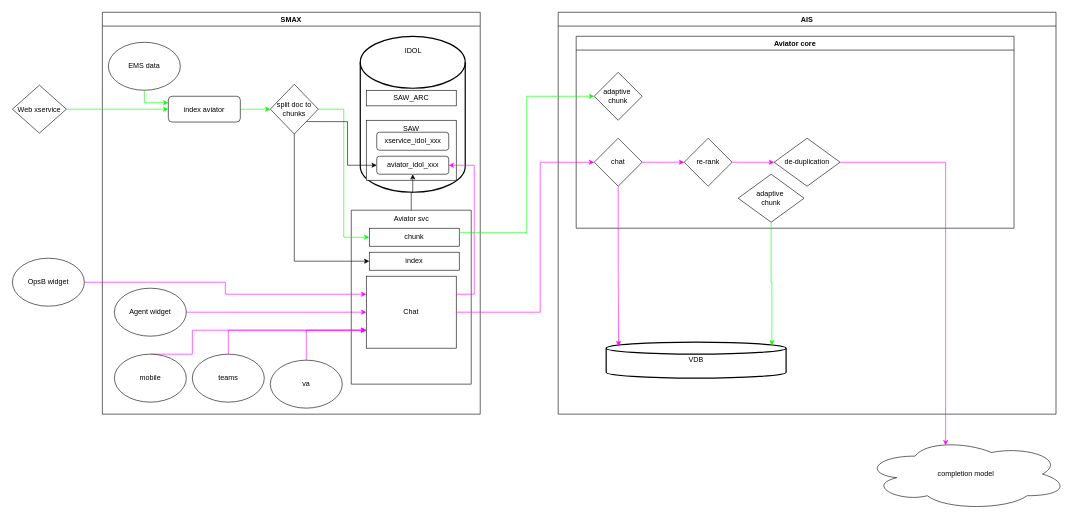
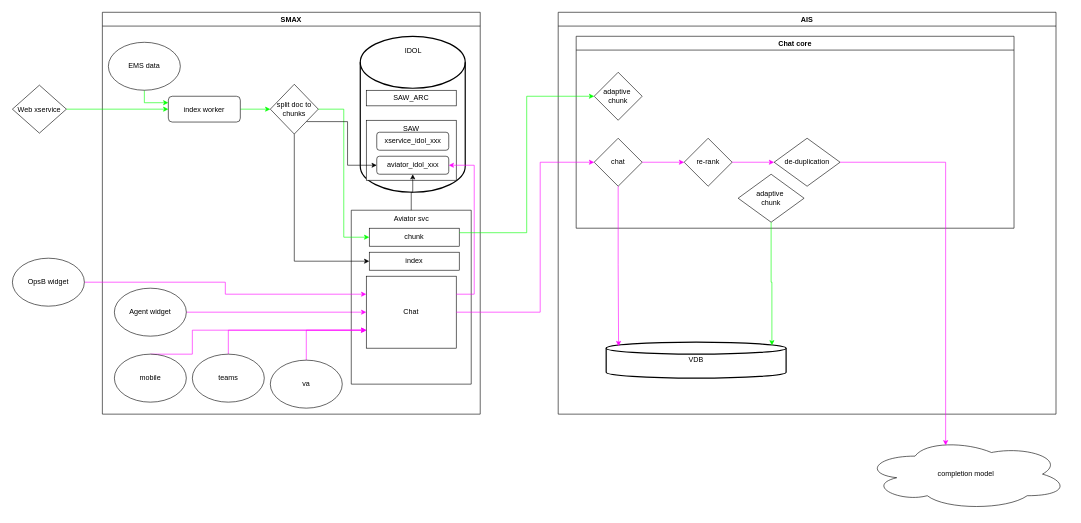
(795, 44) -> (795, 44)
(204, 110) -> (204, 110)
